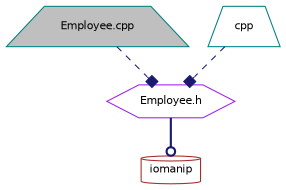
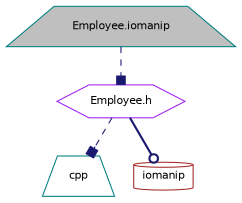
(98, 27) -> (121, 27)
(210, 62) -> (104, 132)
